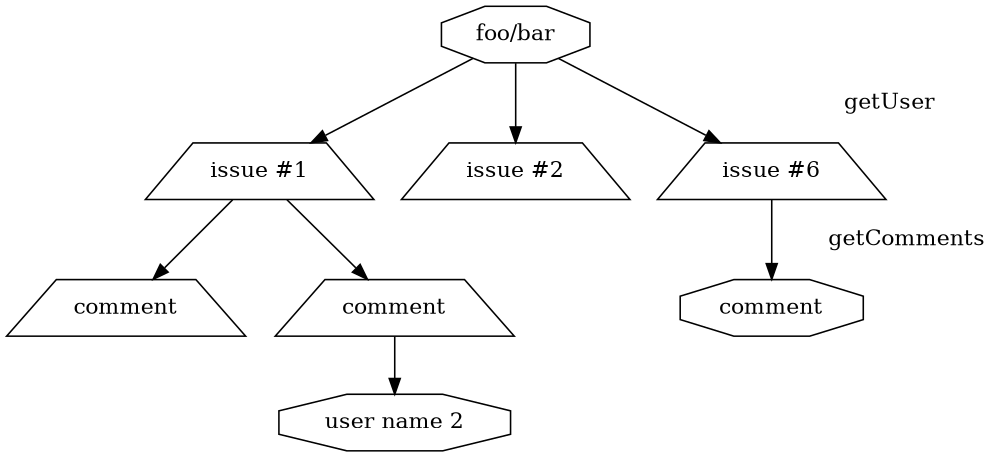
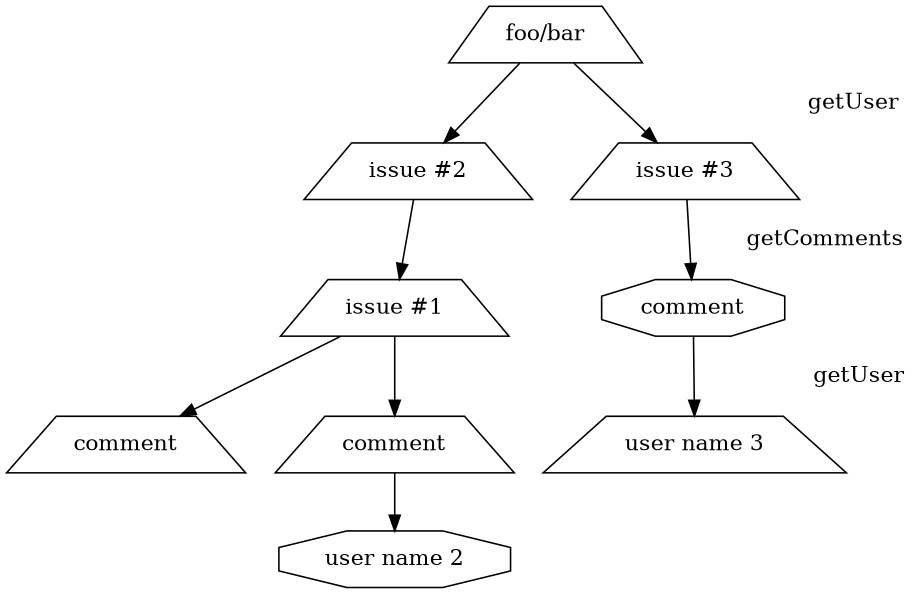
(516, 35) -> (546, 35)
(399, 97) -> (408, 232)
(772, 171) -> (685, 171)
none -> (695, 445)
